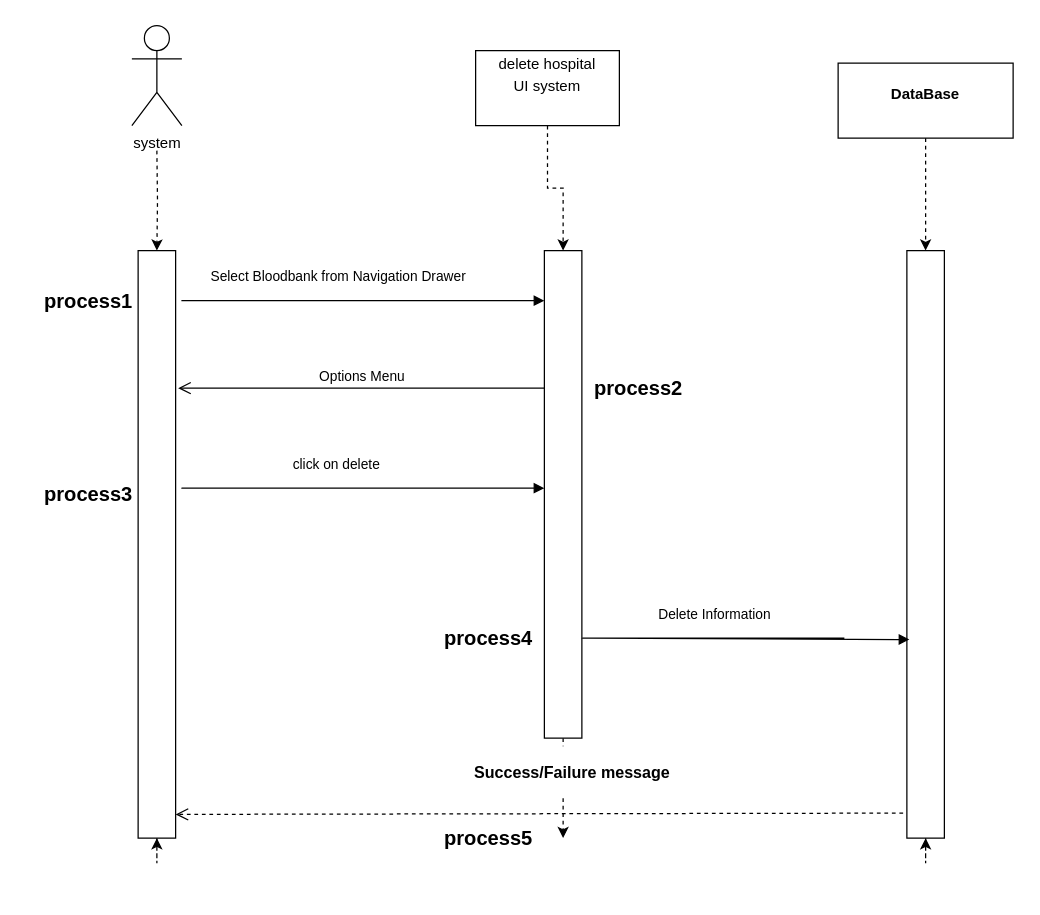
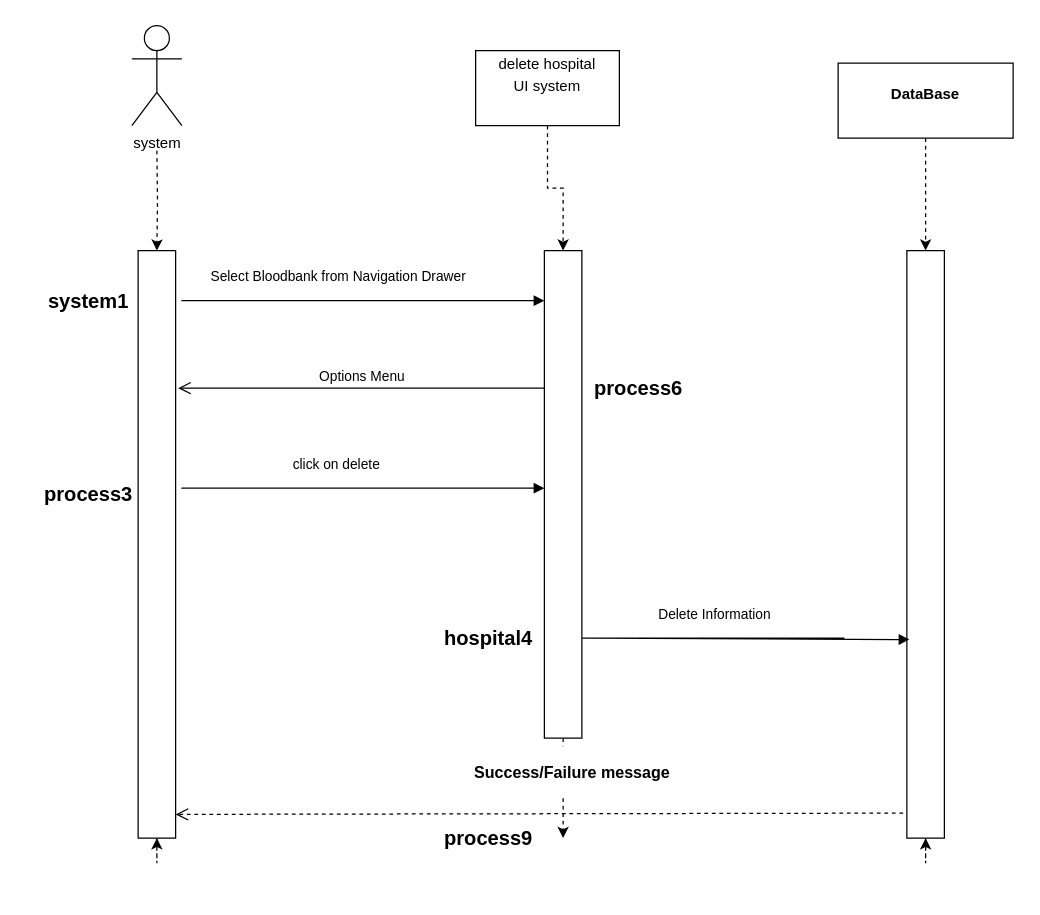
(89, 301) -> (89, 301)
(639, 388) -> (639, 388)
(489, 638) -> (489, 638)
(489, 838) -> (489, 838)
